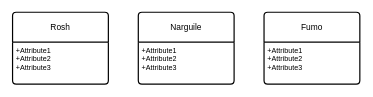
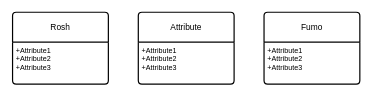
(186, 27) -> (186, 27)
